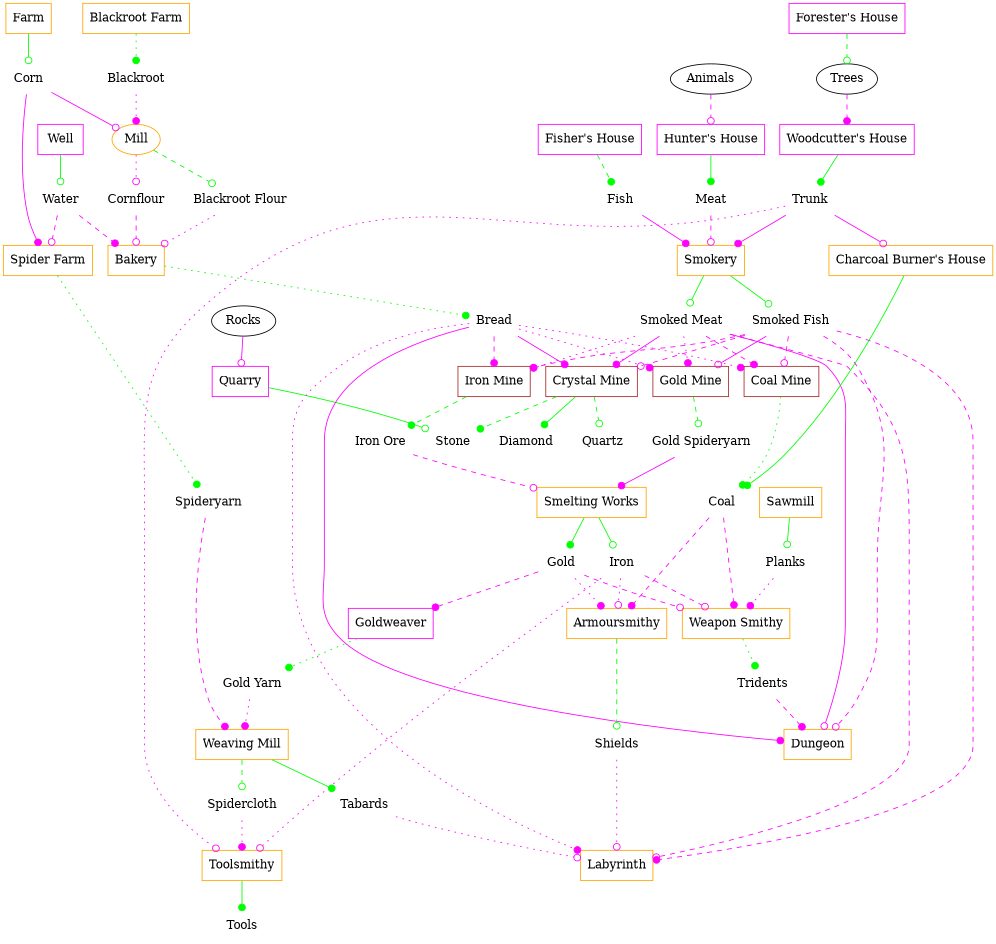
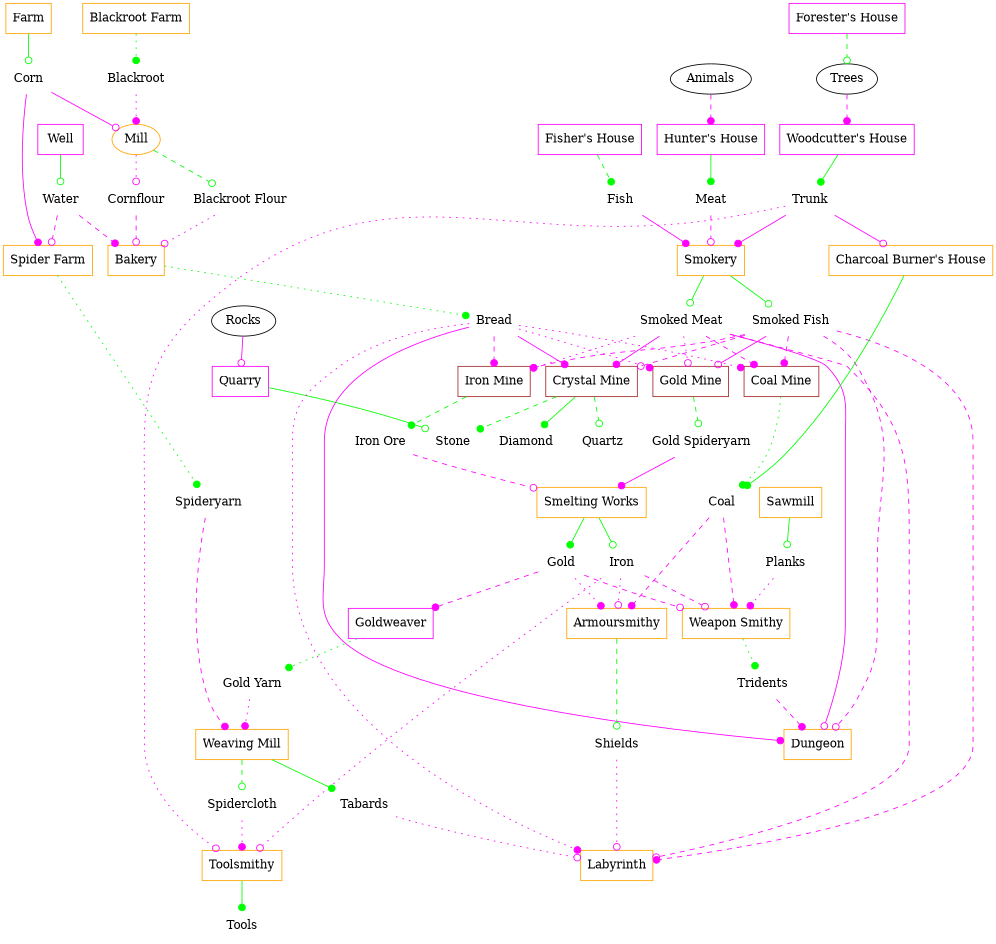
(711, 106) -> (711, 106)
(787, 344) -> (787, 344)
(686, 348) -> (686, 348)
